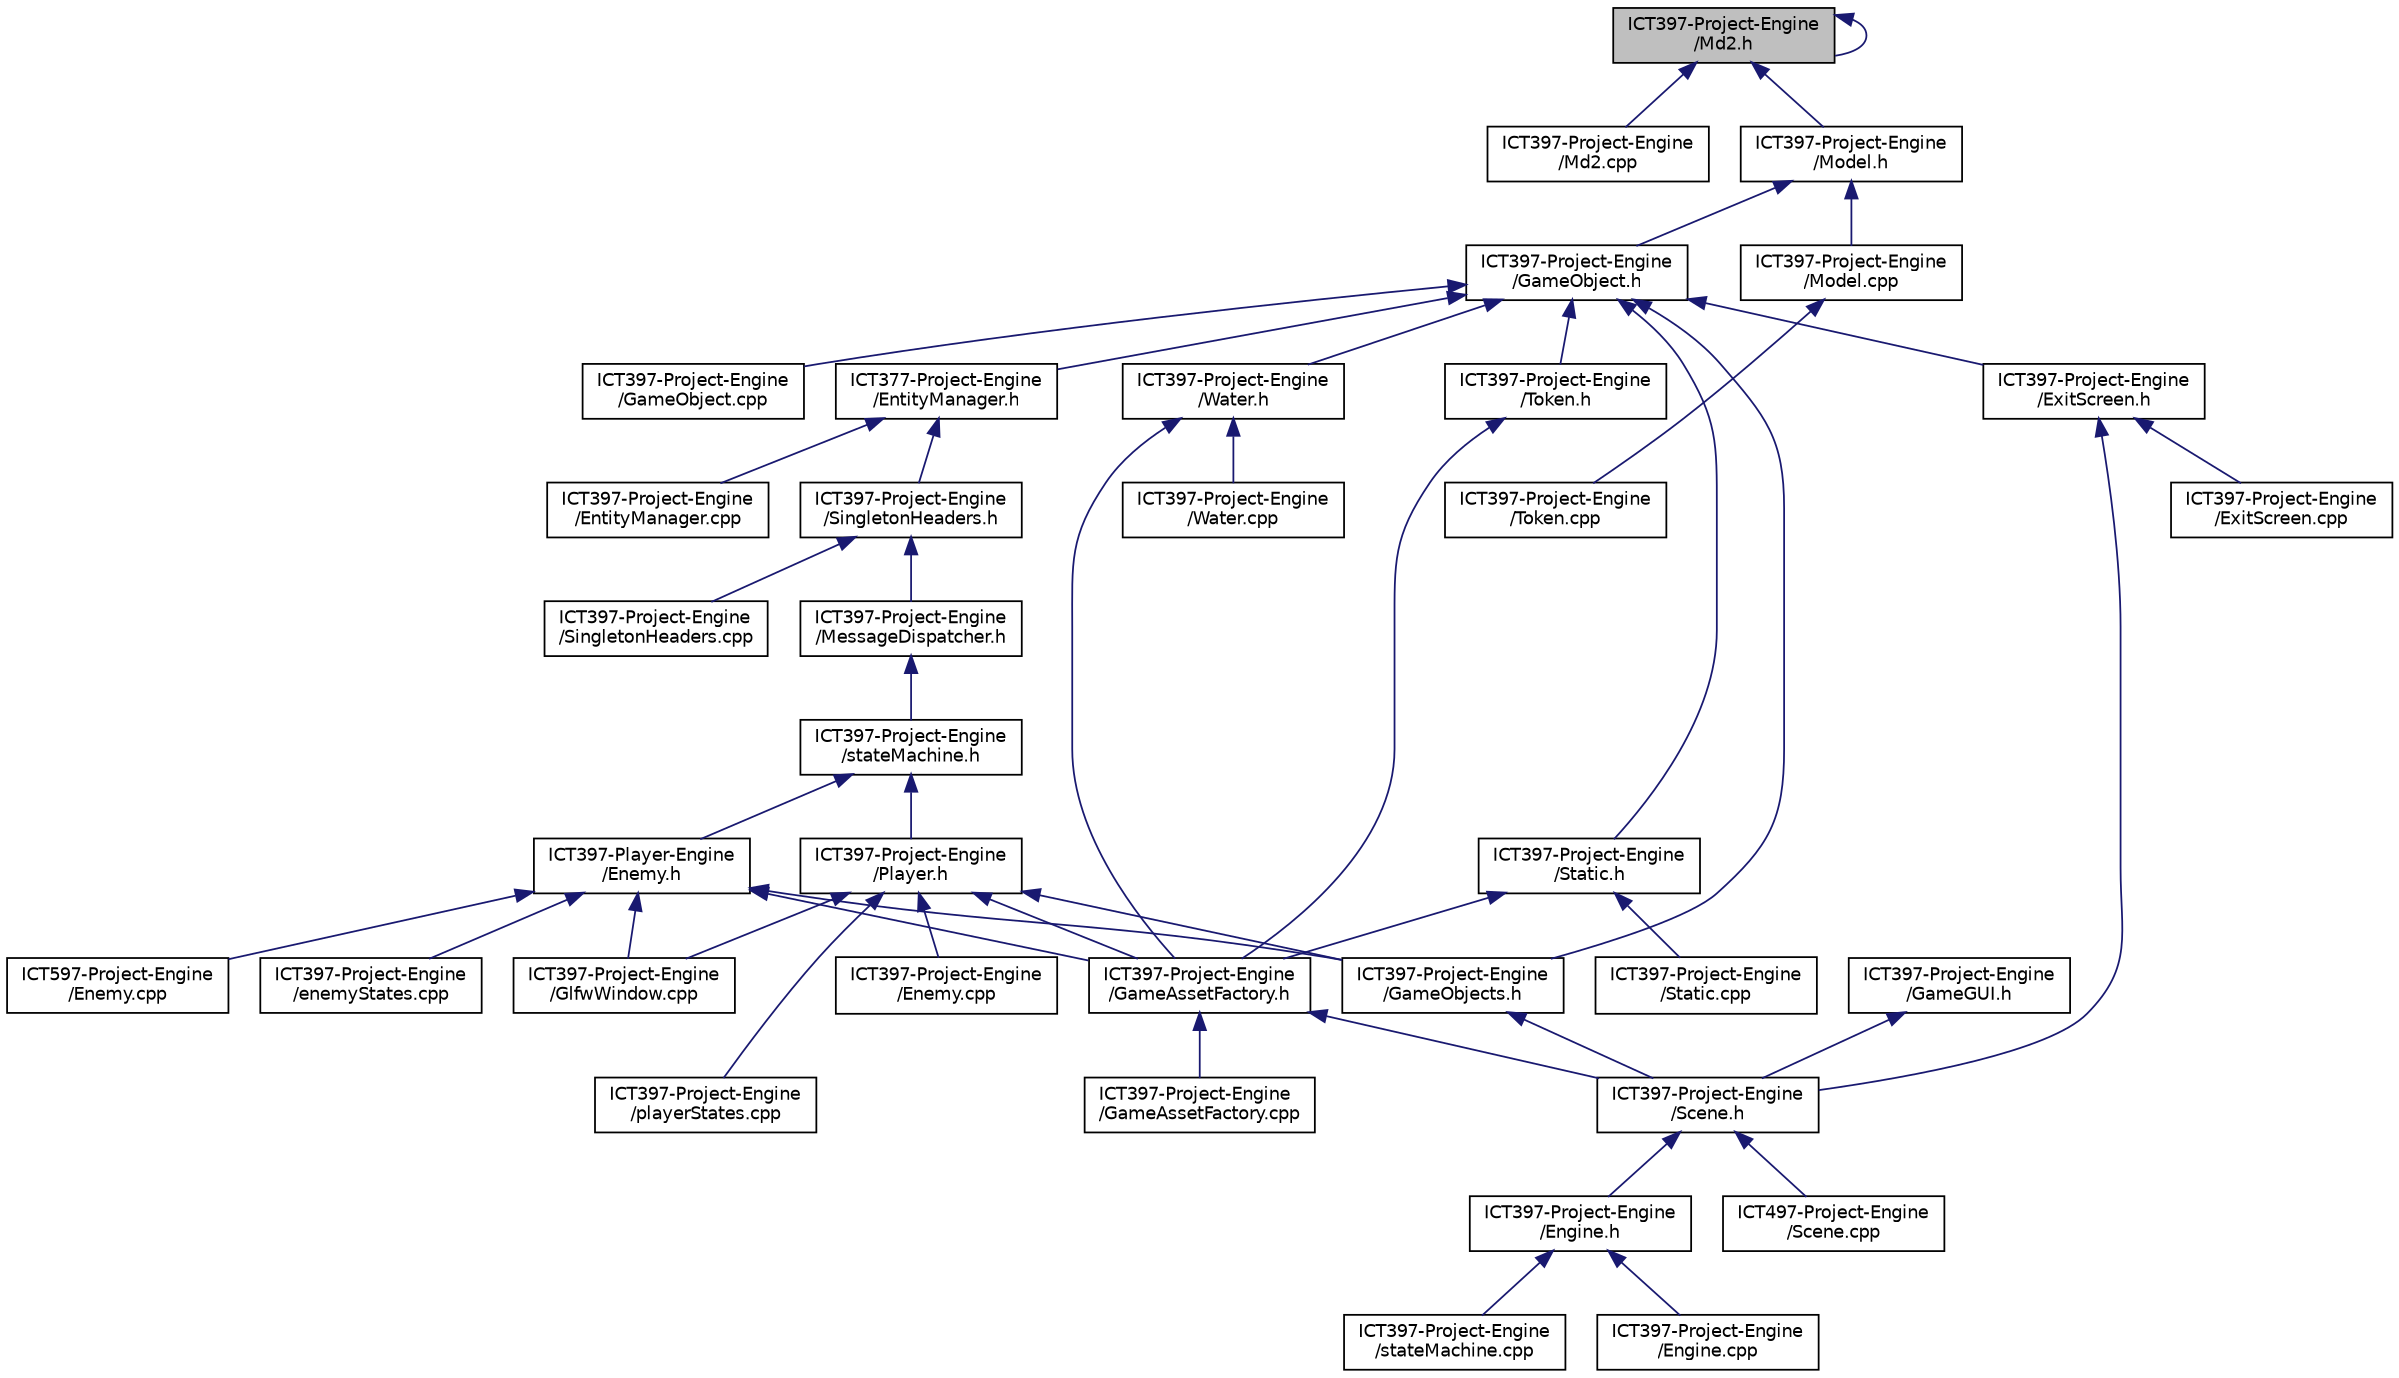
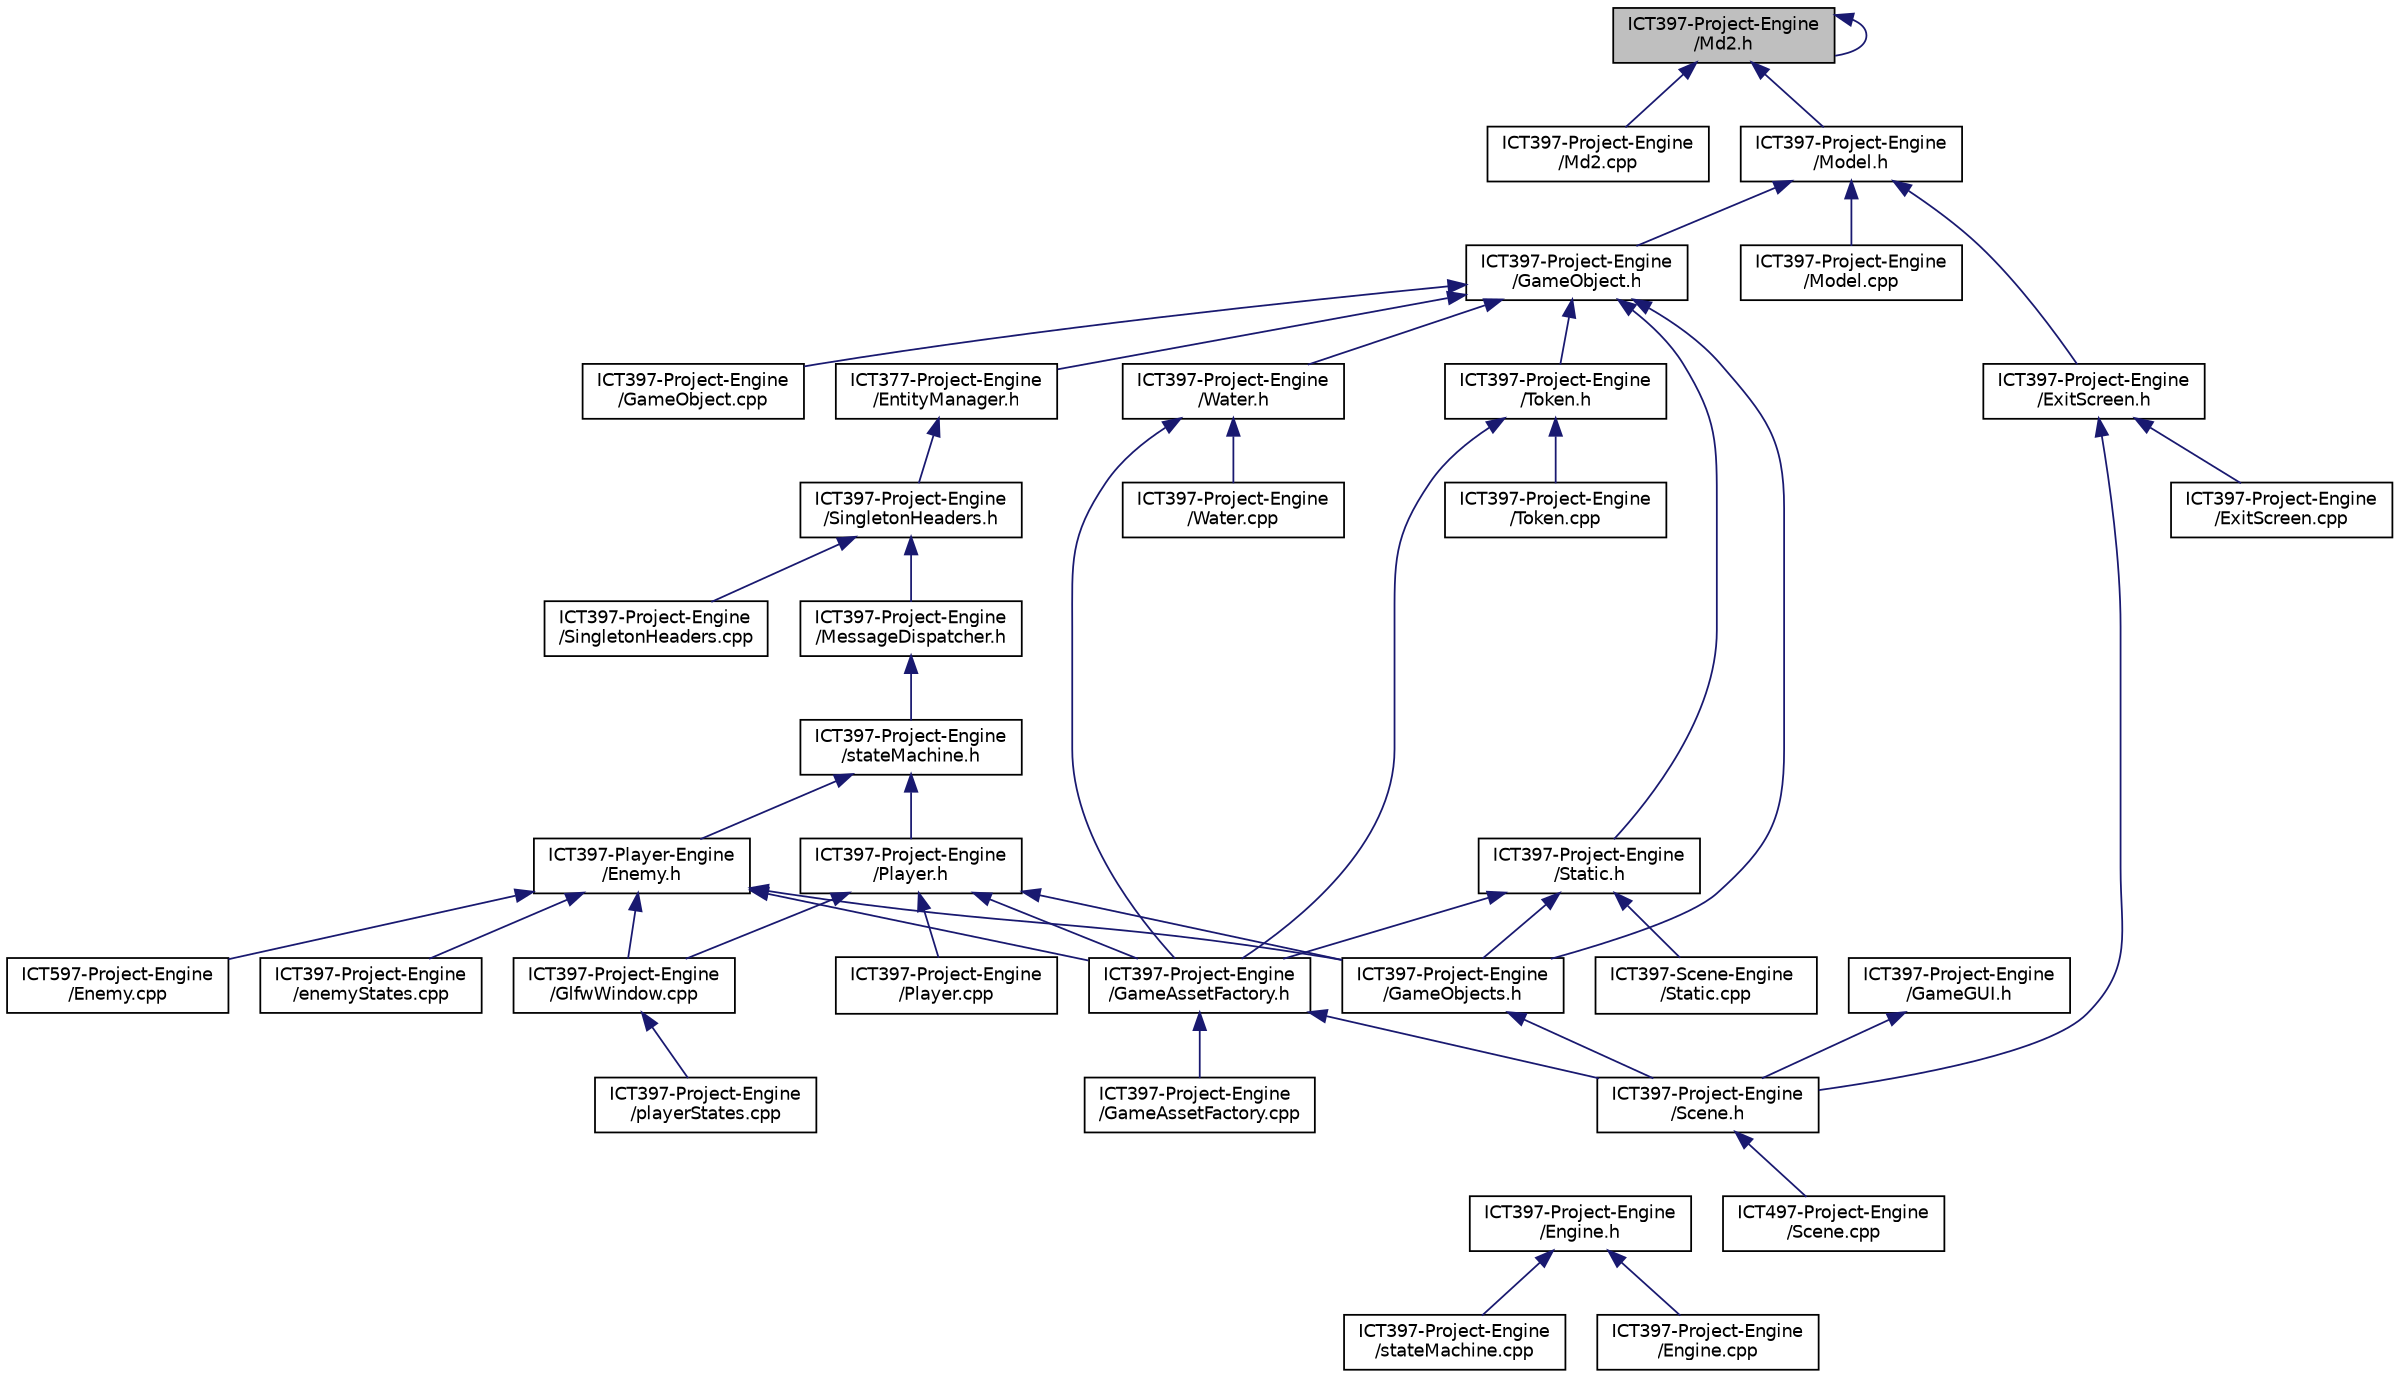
(1844, 334) -> (2002, 269)
(1716, 393) -> (1556, 460)
(658, 510) -> none
none -> (1514, 932)
(947, 985) -> (947, 985)
(1706, 985) -> (1706, 985)
(793, 988) -> (670, 1053)
(1638, 1170) -> none
